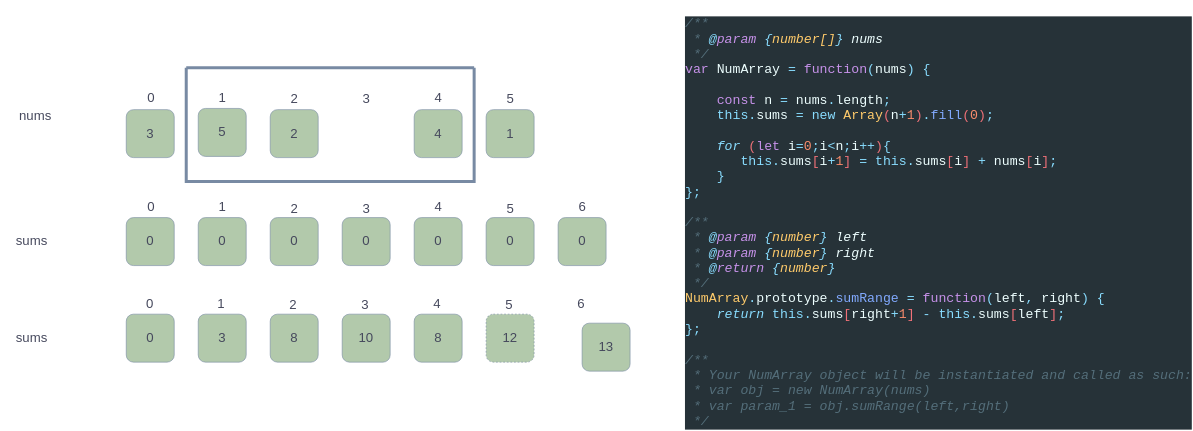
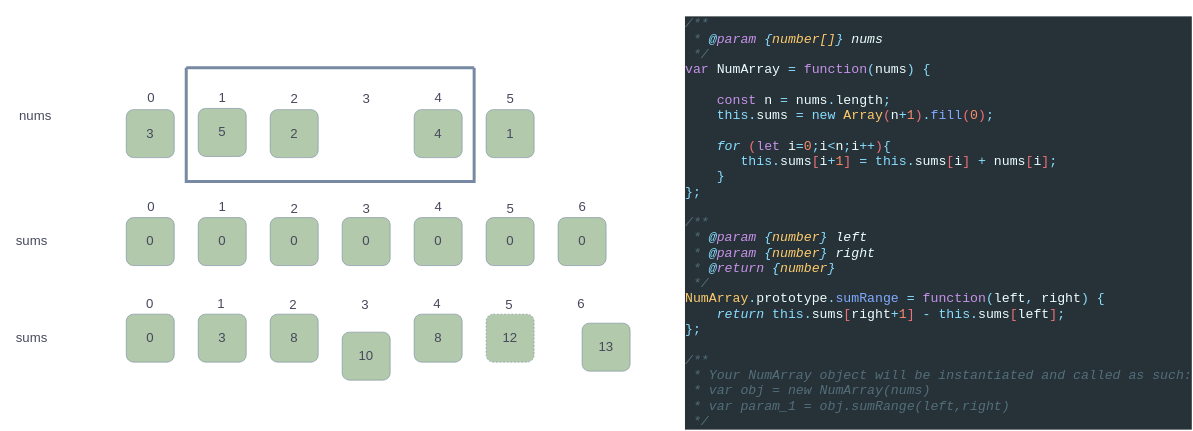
(366, 338) -> (366, 356)
